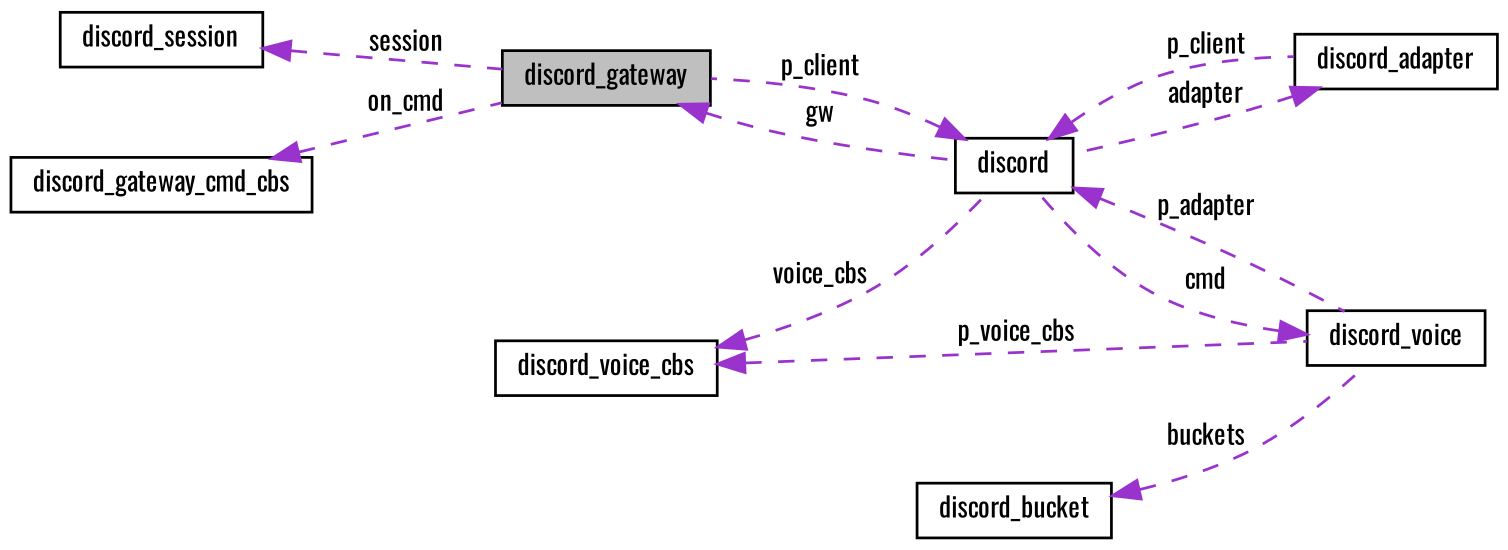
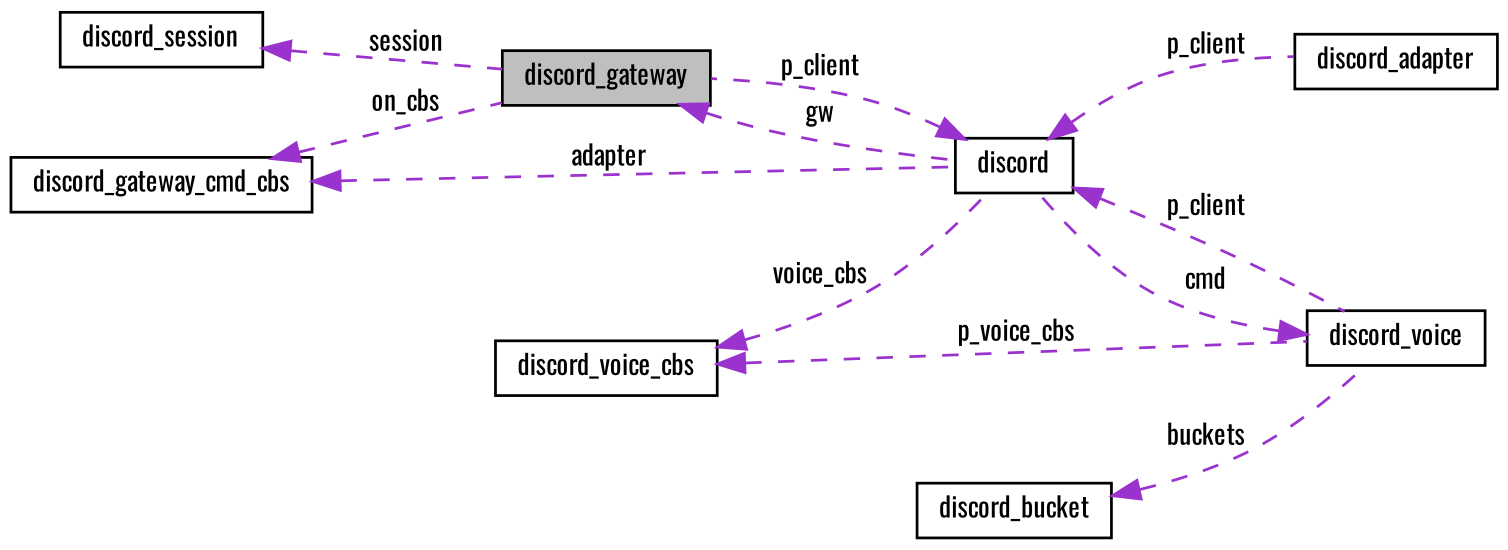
(404, 104) -> (404, 104)
(1184, 127) -> (648, 174)
(1203, 208) -> (1203, 208)
